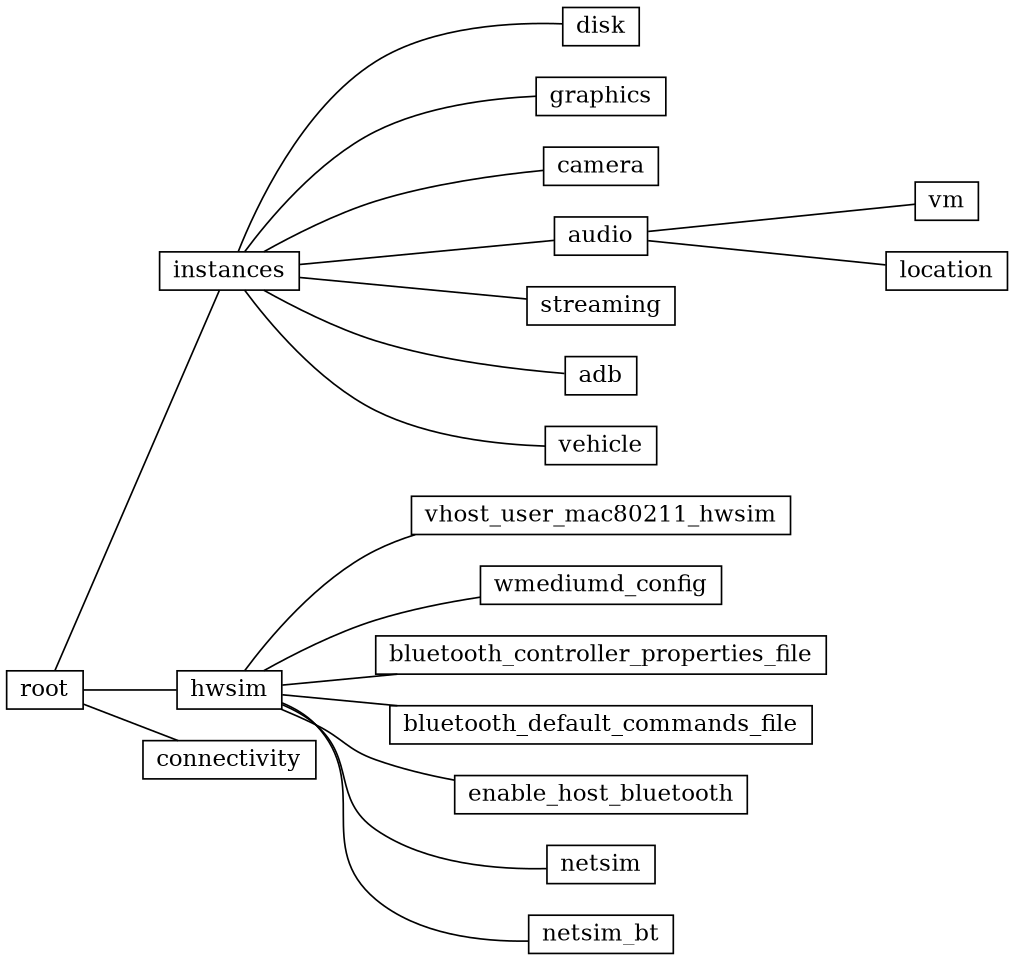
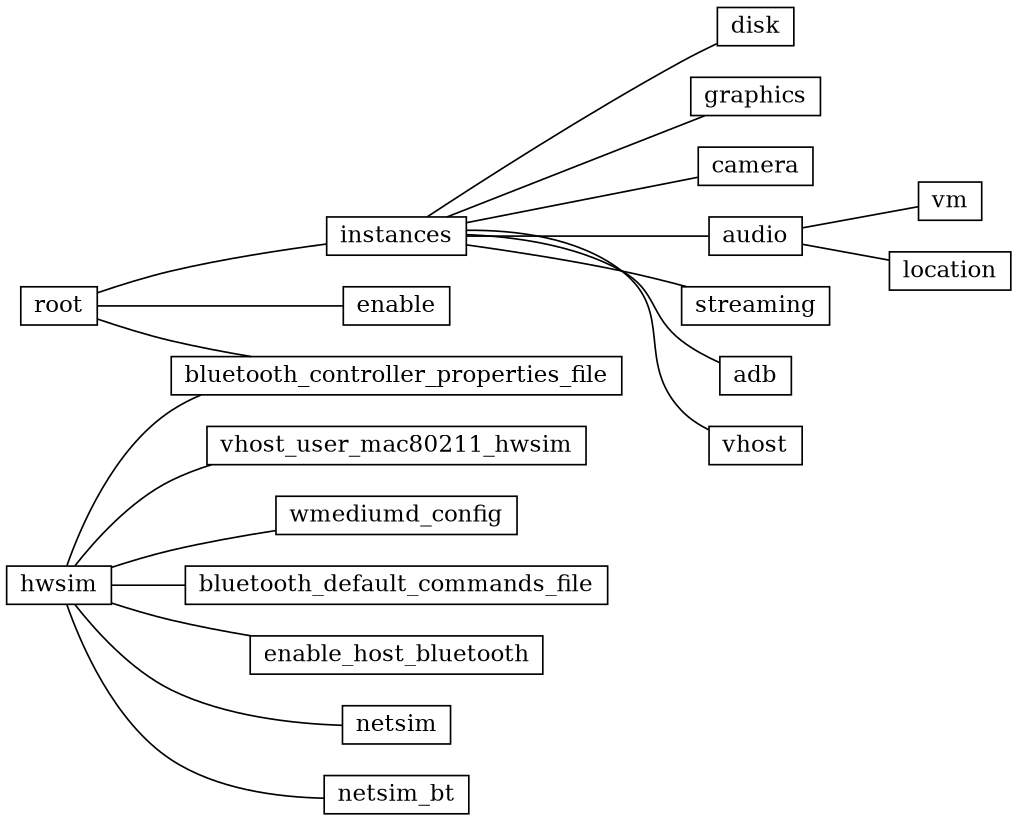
(601, 446) -> (756, 446)
(130, 690) -> (173, 341)
(229, 760) -> (397, 306)
